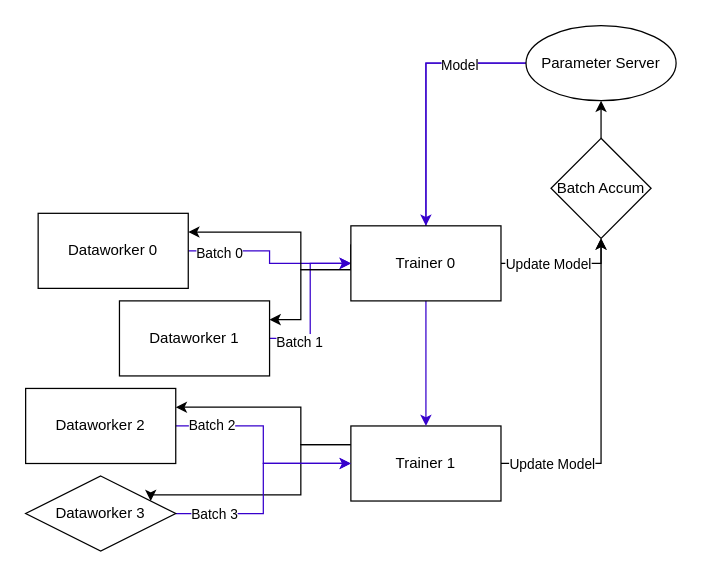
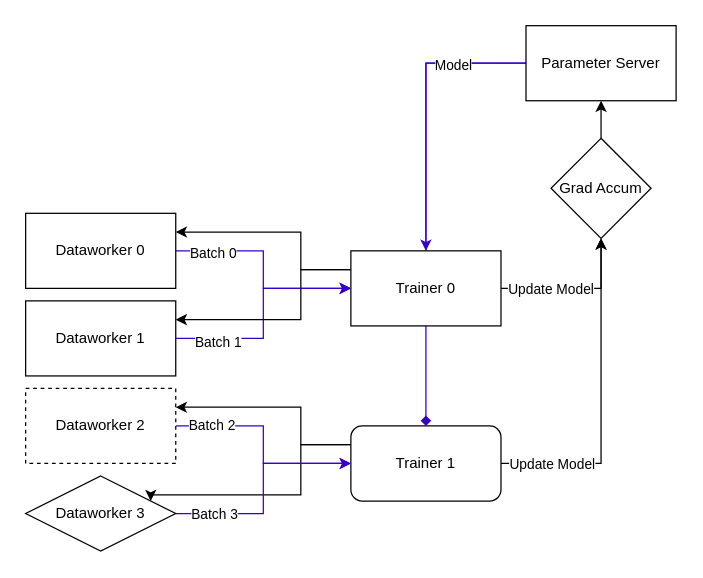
(601, 63) -> (601, 63)
(601, 188) -> (601, 188)
(113, 251) -> (101, 251)
(426, 263) -> (426, 288)
(194, 338) -> (101, 338)
(426, 416) -> (426, 415)
(101, 426) -> (101, 426)
(426, 463) -> (426, 463)
